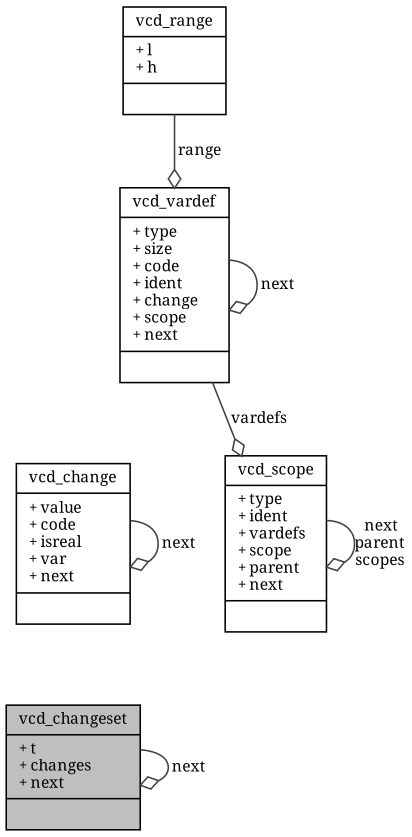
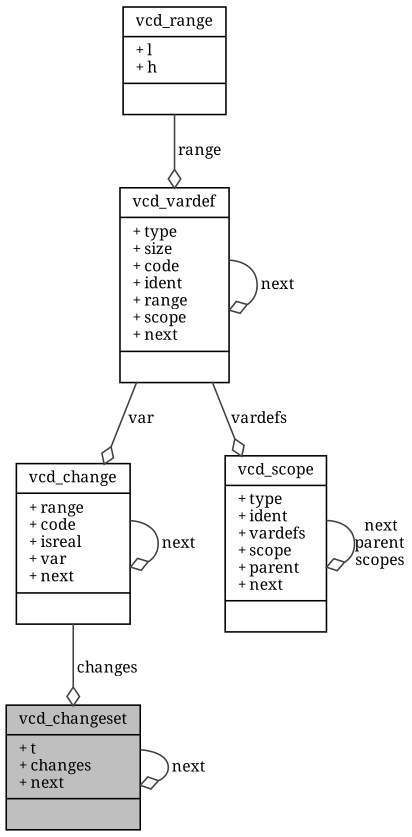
(166, 301) -> (161, 301)
none -> (124, 414)
(55, 508) -> (57, 508)
none -> (73, 655)
